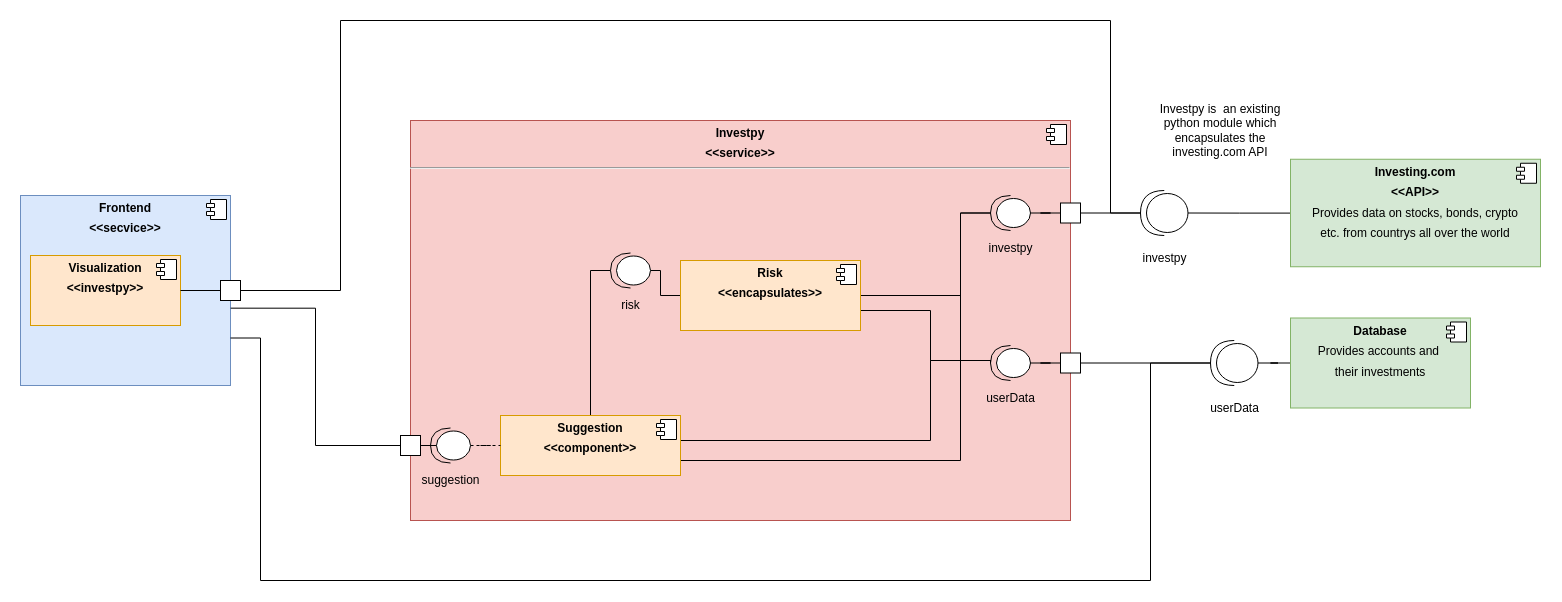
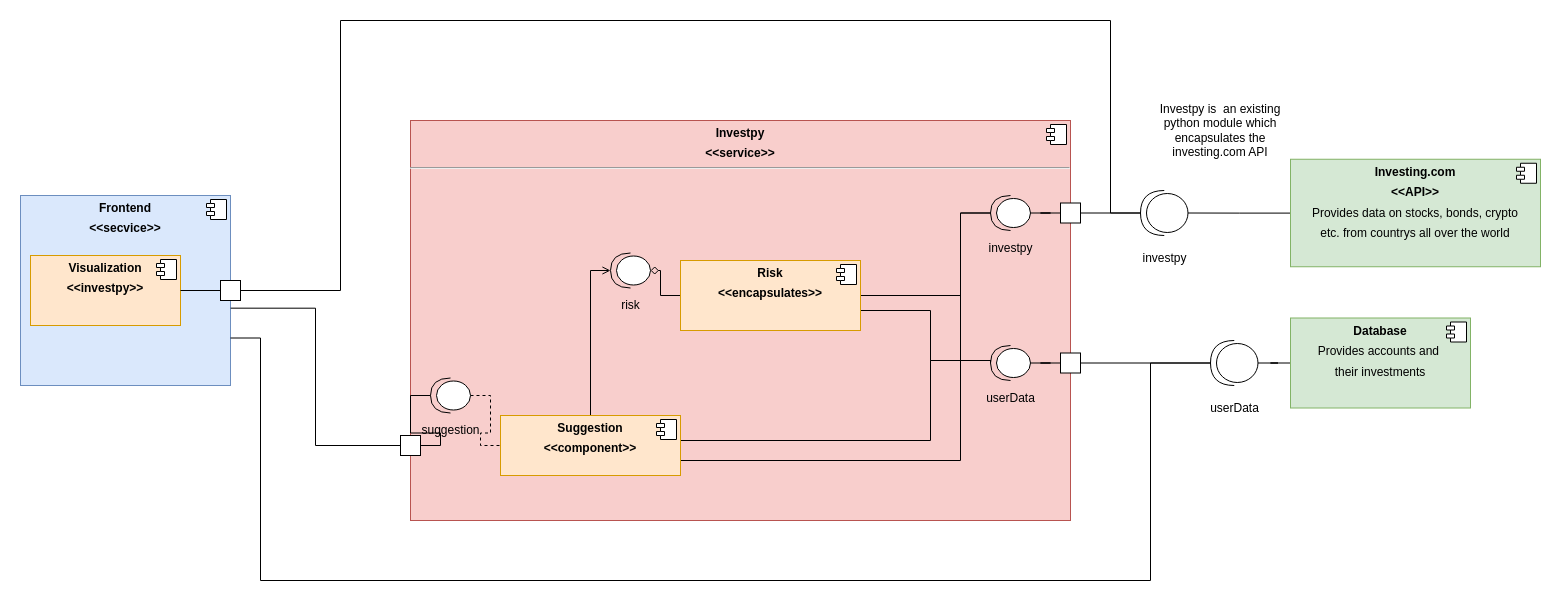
(605, 271) -> (605, 271)
(656, 271) -> (659, 271)
(451, 446) -> (451, 396)
